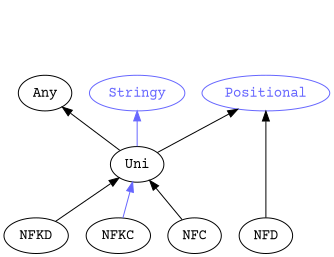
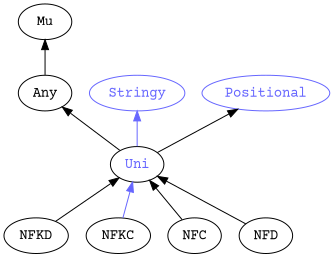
none -> (45, 22)
(137, 164) -> (137, 164)
(266, 169) -> (206, 202)
